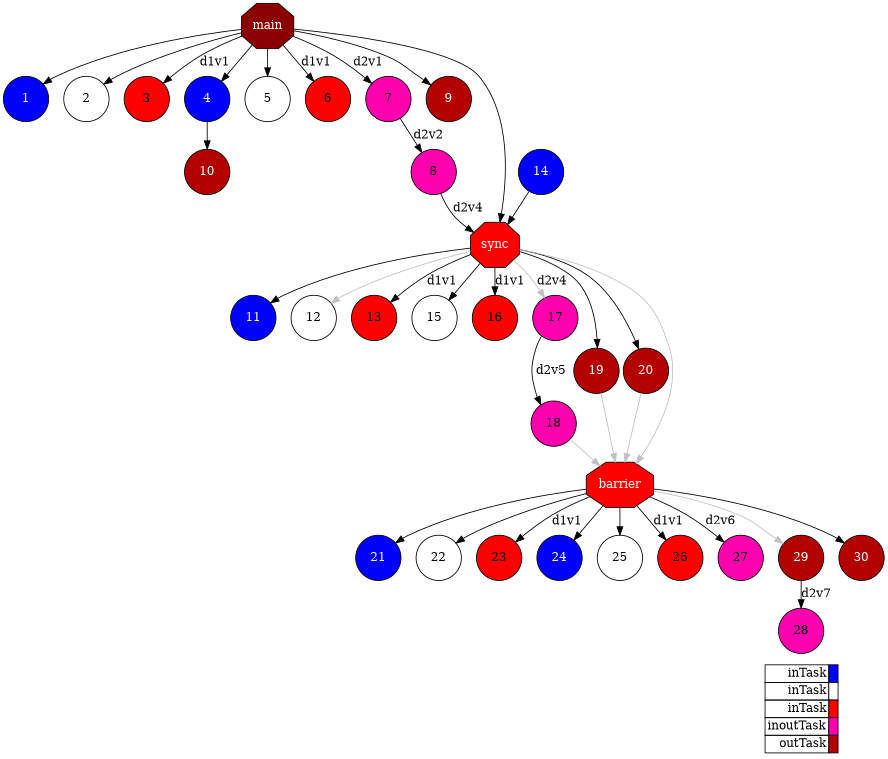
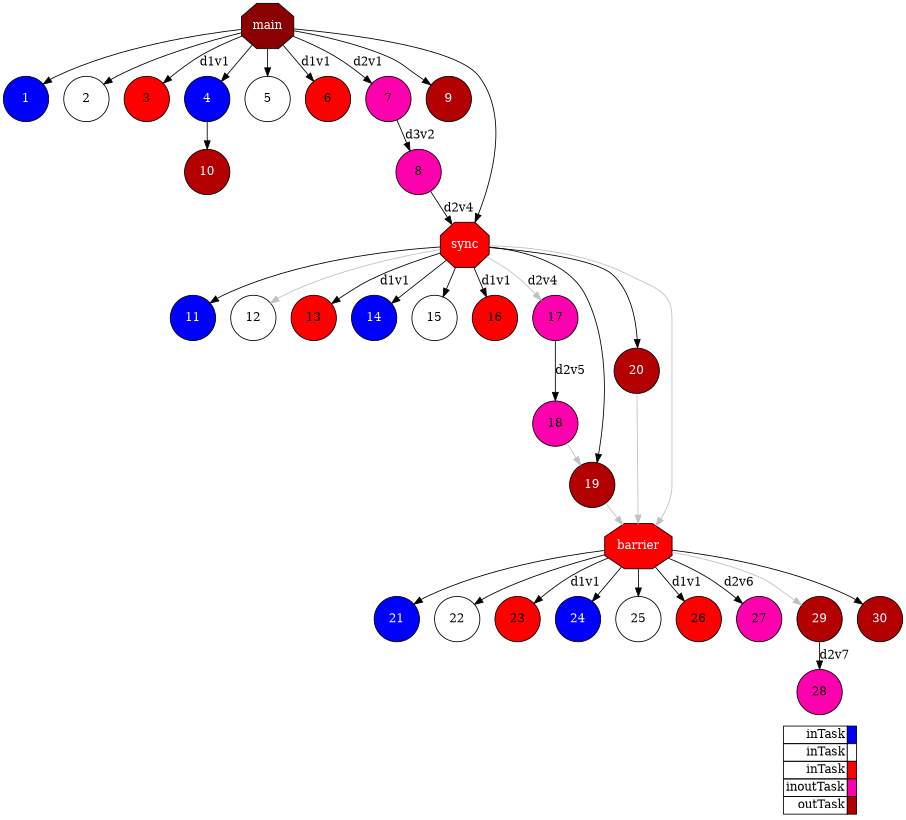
(429, 135) -> (420, 135)
(521, 204) -> (422, 279)
(582, 450) -> (571, 451)
